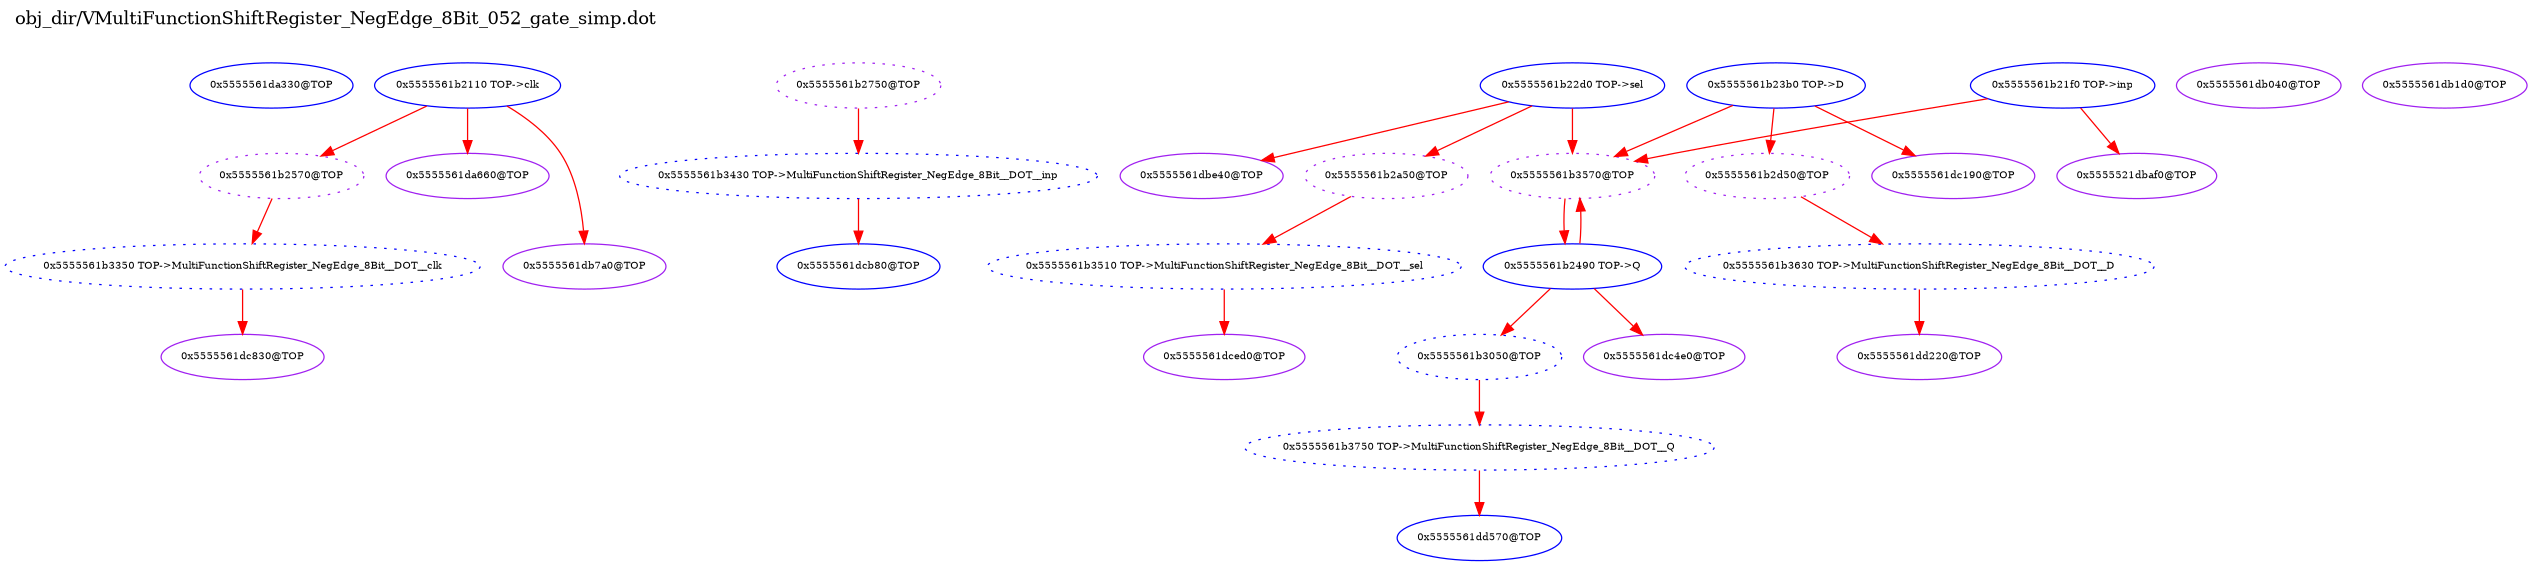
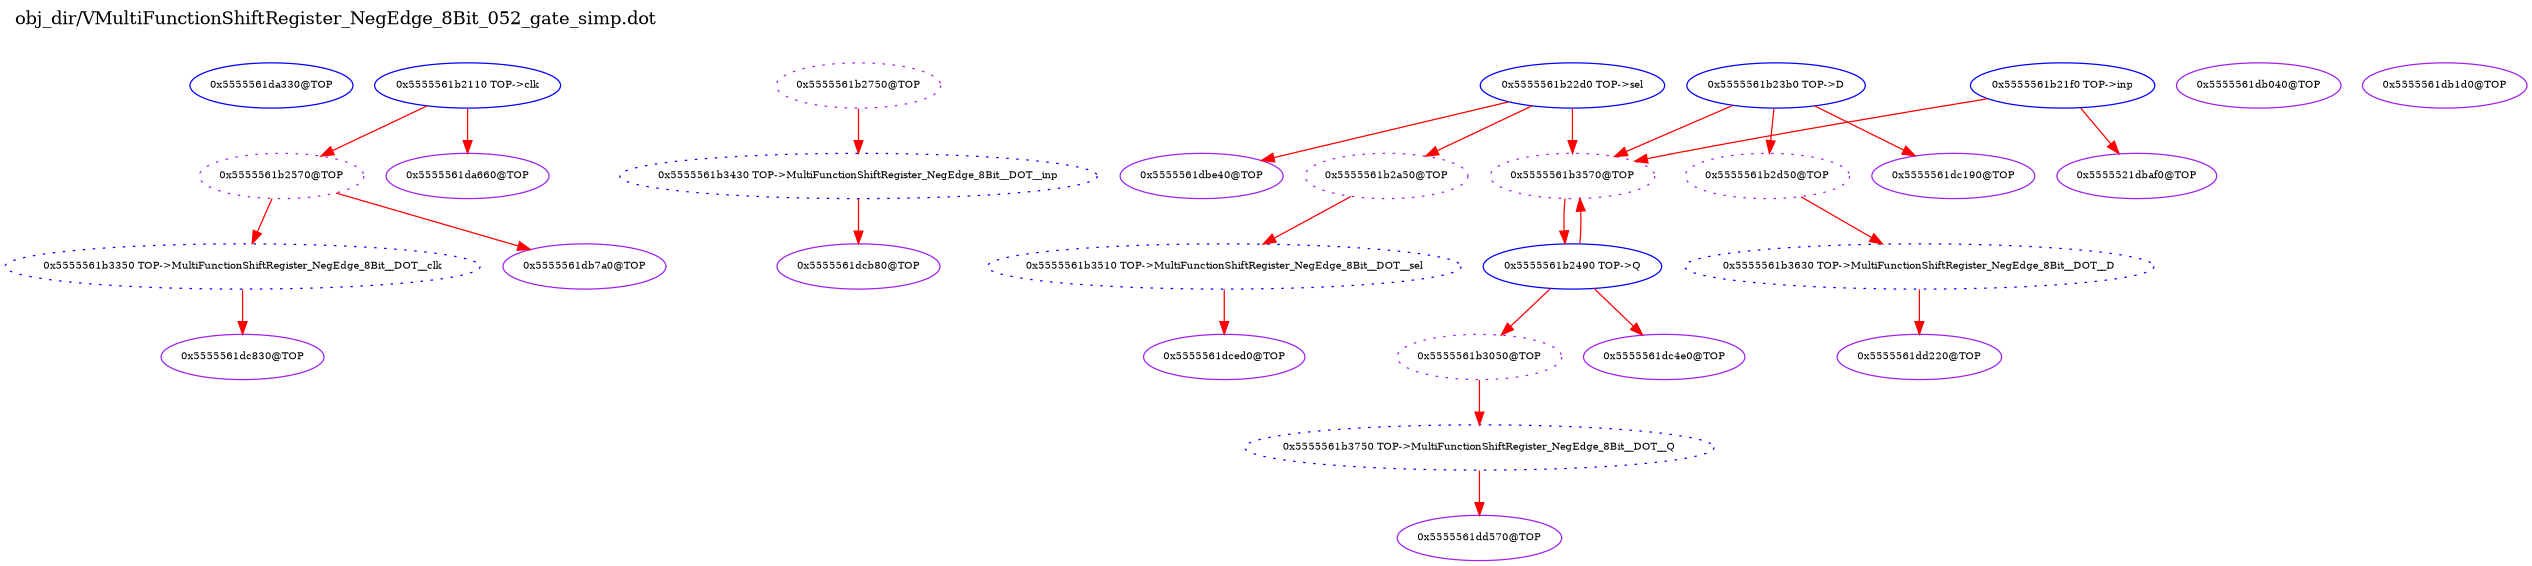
(563, 157) -> (427, 219)
(858, 266) -> (858, 266)
(1479, 357) -> (1479, 357)
(1479, 538) -> (1479, 538)
